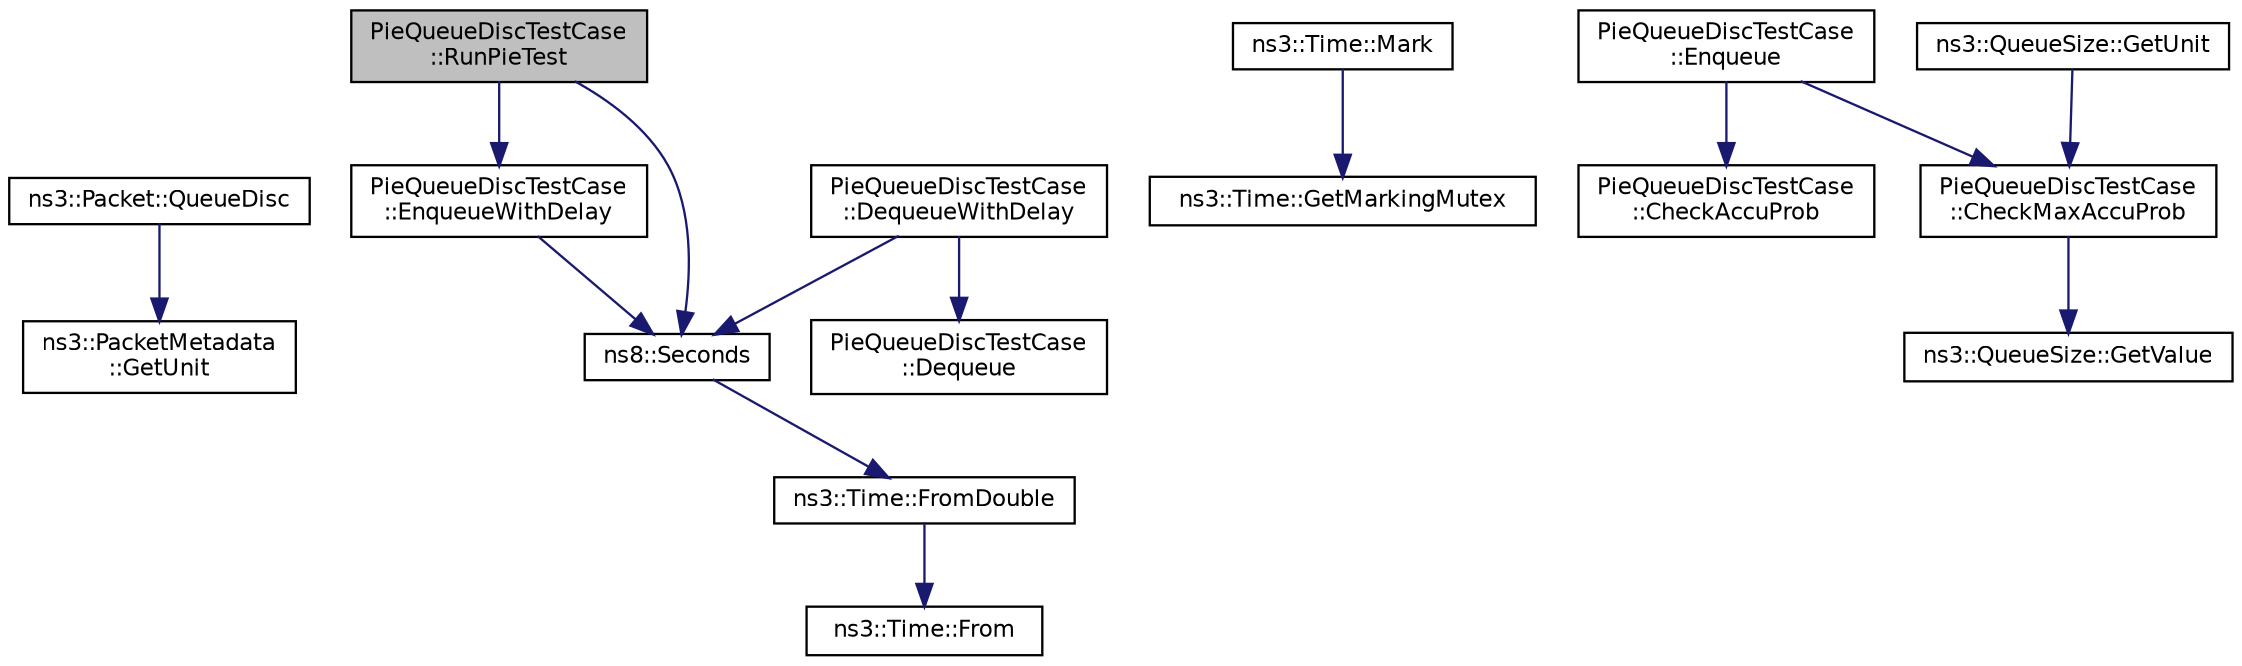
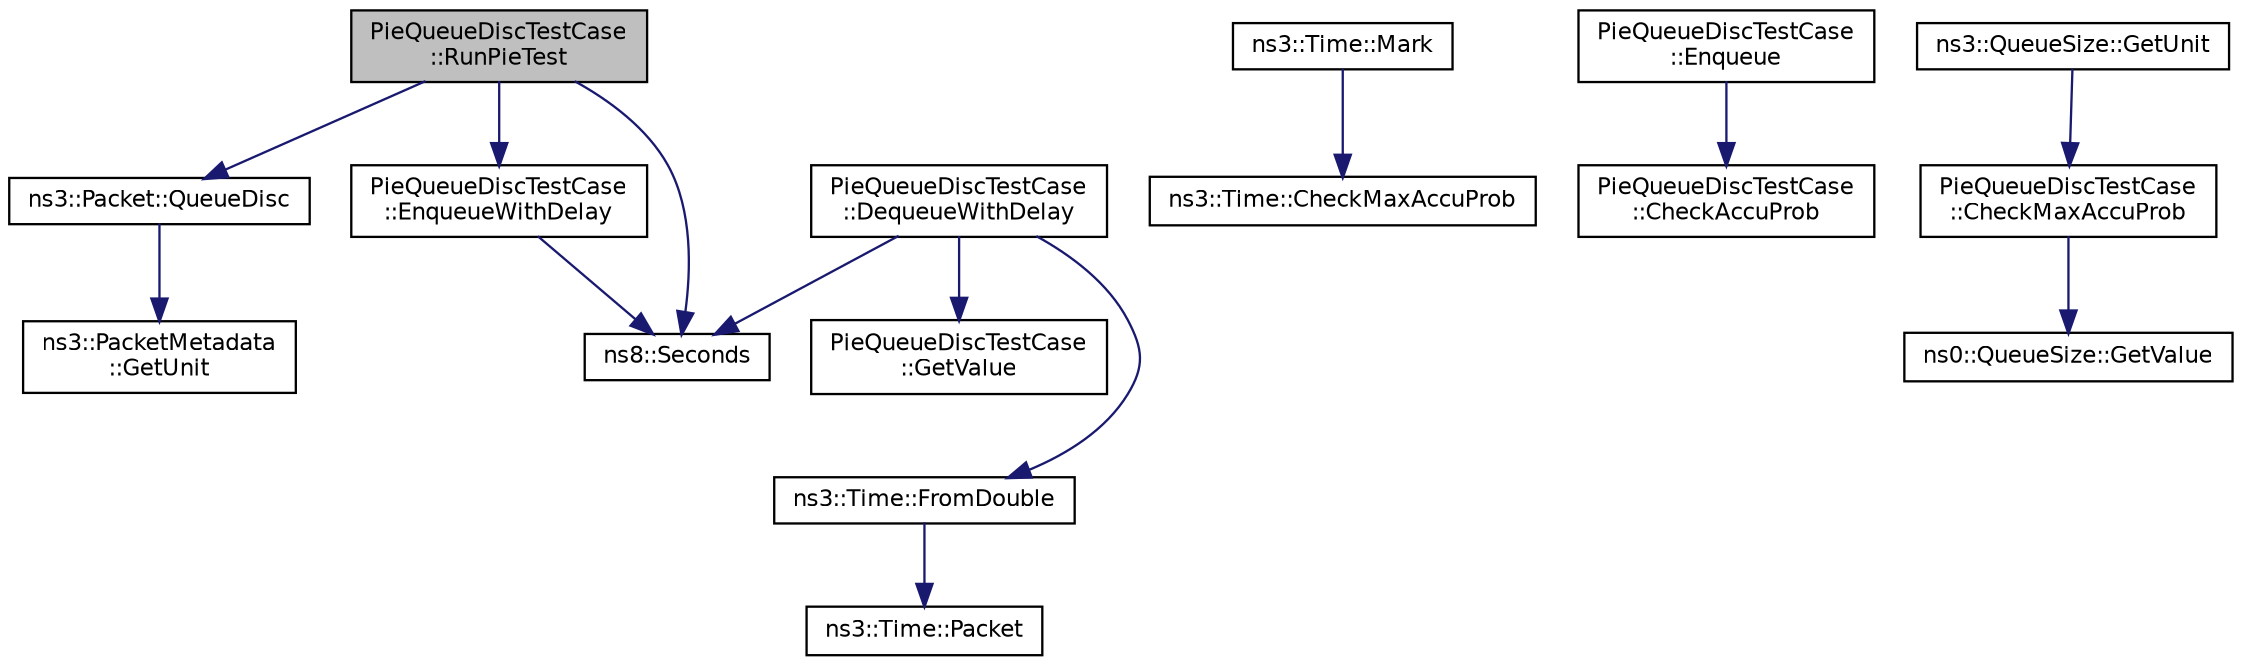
(1887, 119) -> none
none -> (325, 125)
(1343, 201) -> (1343, 201)
(959, 357) -> (959, 357)
(2068, 357) -> (2068, 357)
(791, 423) -> (1140, 357)
(924, 631) -> (924, 631)
